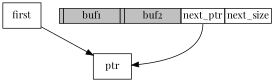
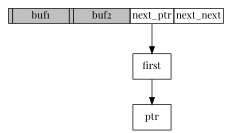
(248, 16) -> (199, 16)
(179, 55) -> (152, 35)
